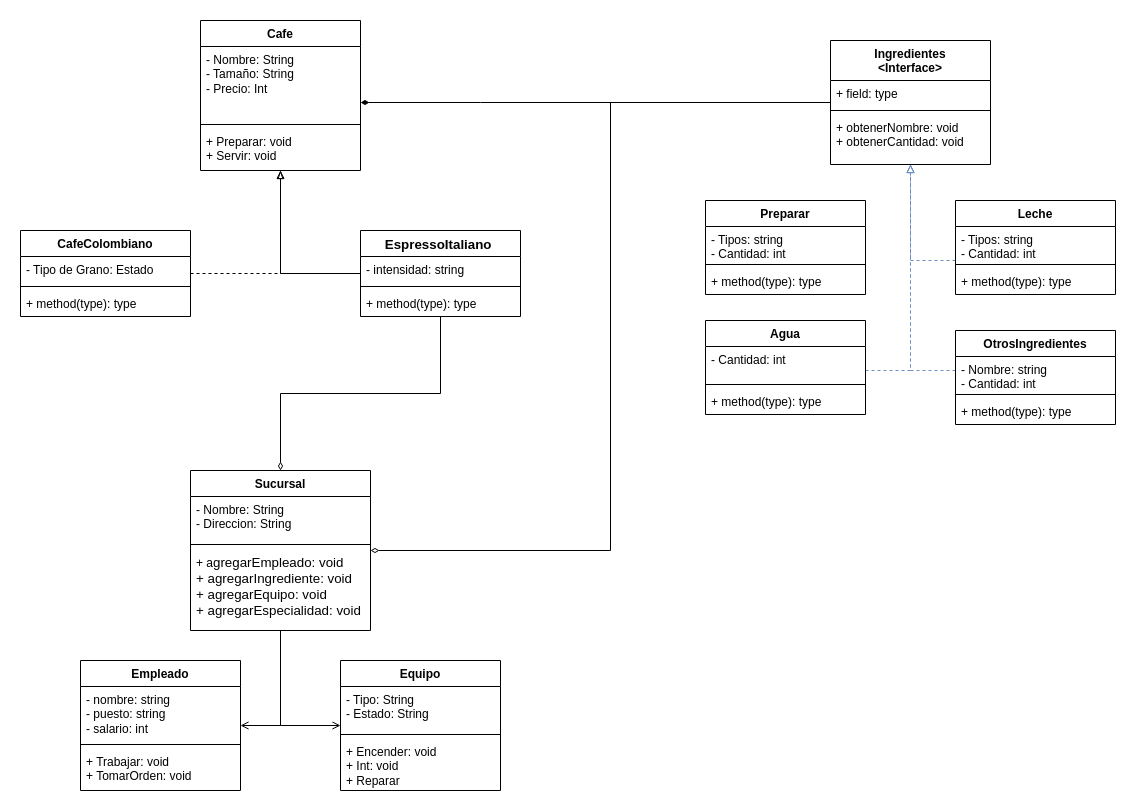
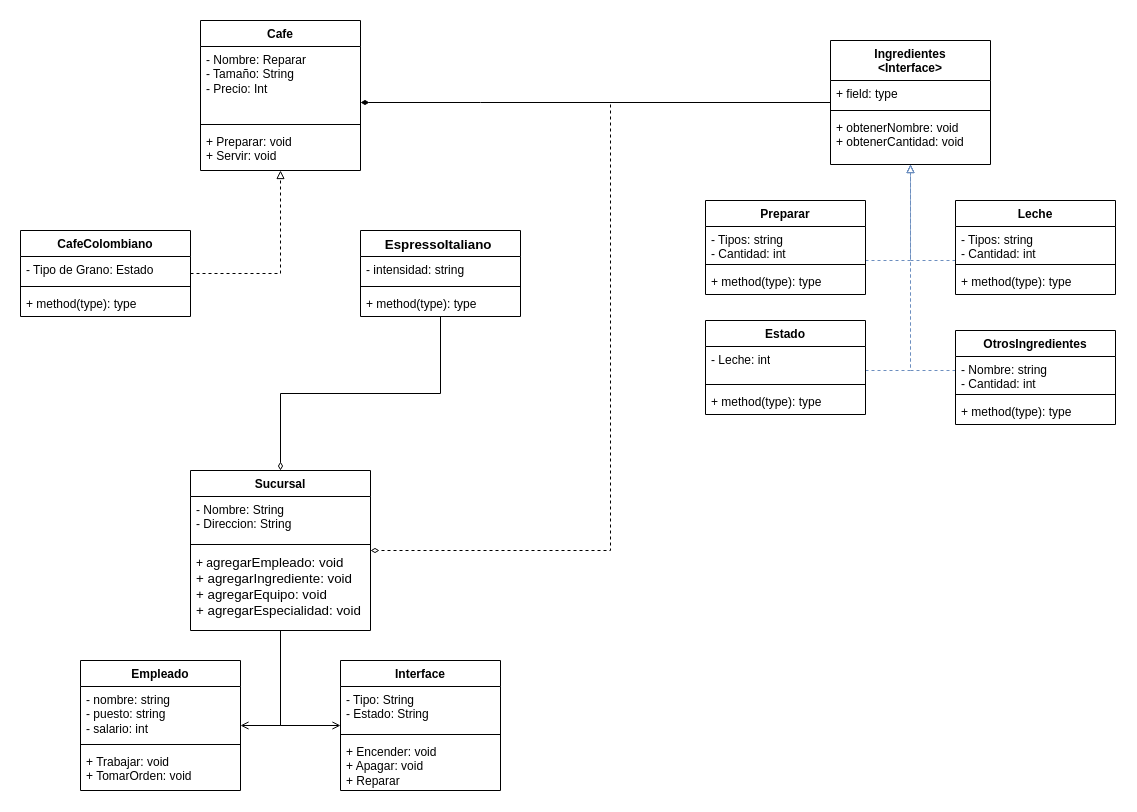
(254, 75) -> (259, 75)
none -> (888, 261)
(321, 274) -> none
(786, 335) -> (786, 335)
(754, 361) -> (746, 361)
(611, 443) -> (611, 443)
(421, 675) -> (421, 675)
(394, 767) -> (394, 767)
